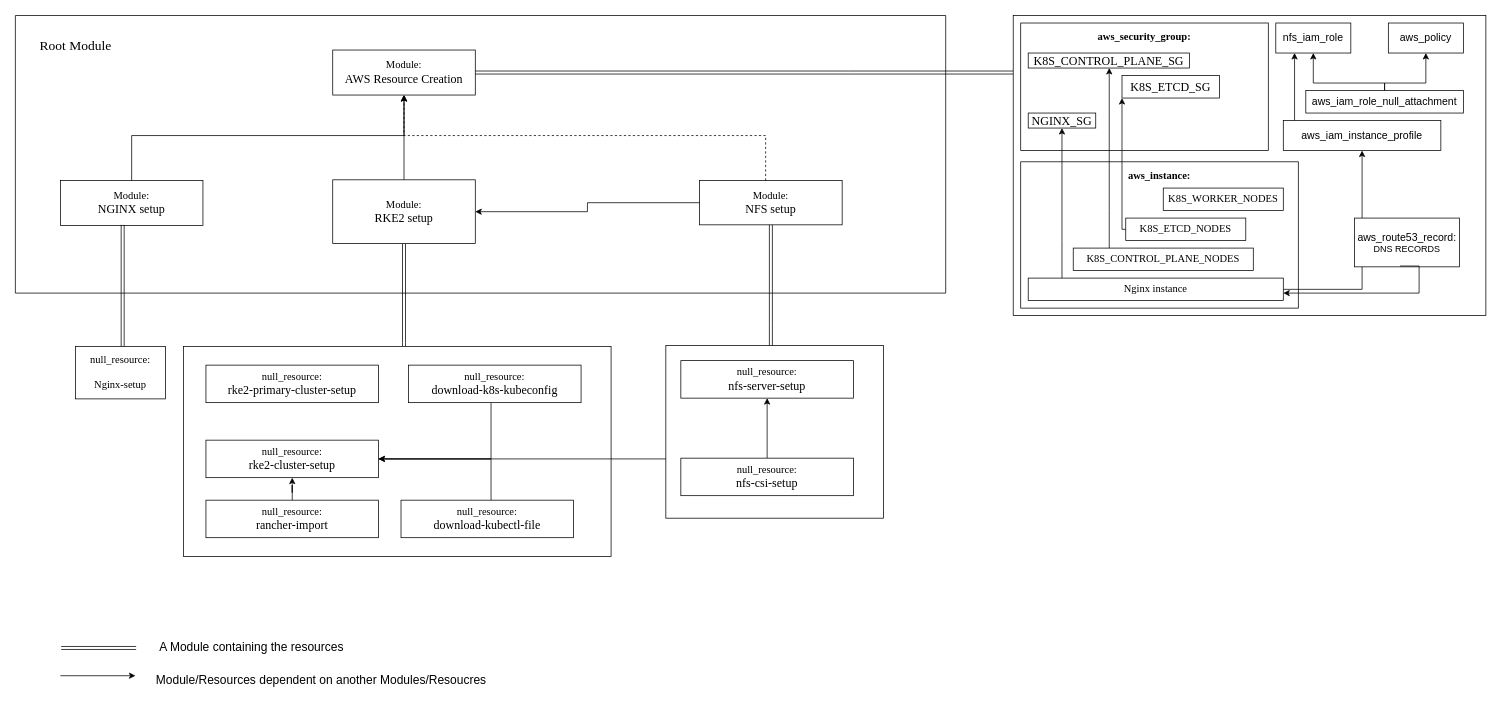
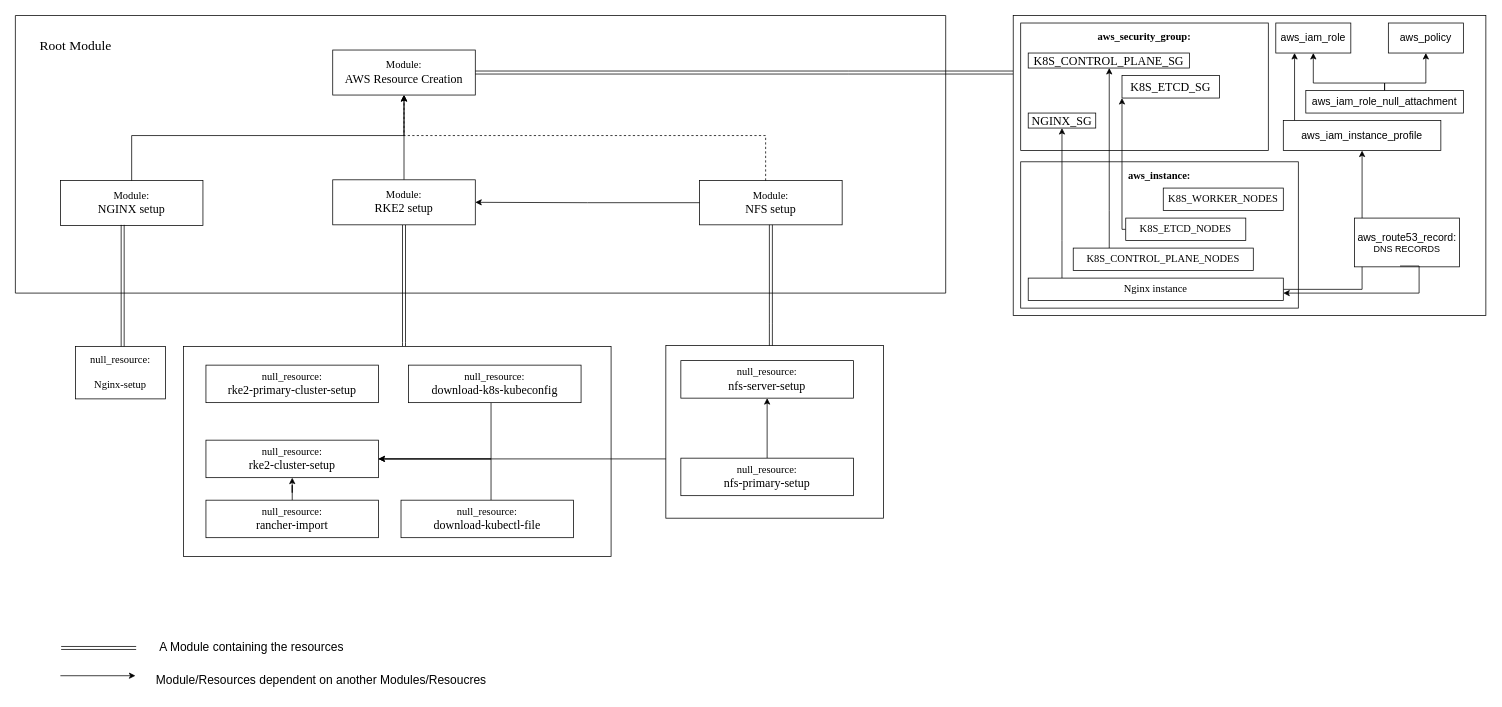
(1313, 38) -> (1313, 38)
(404, 212) -> (404, 202)
(767, 477) -> (767, 477)
